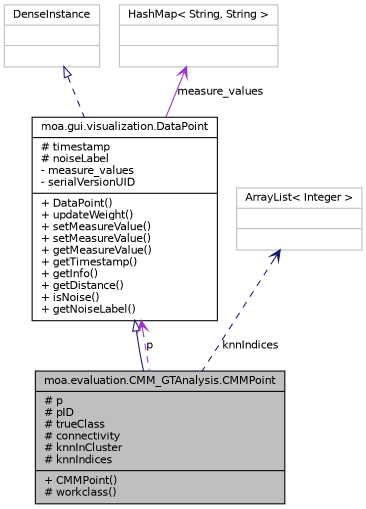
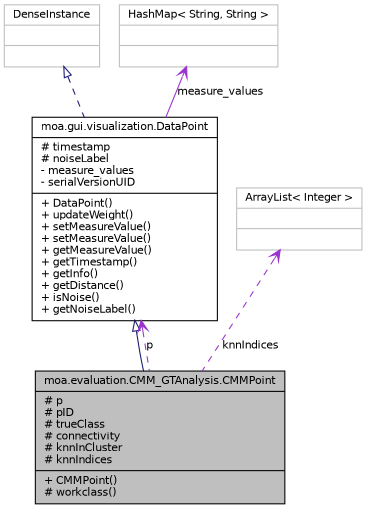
(238, 315) -> (238, 315)
